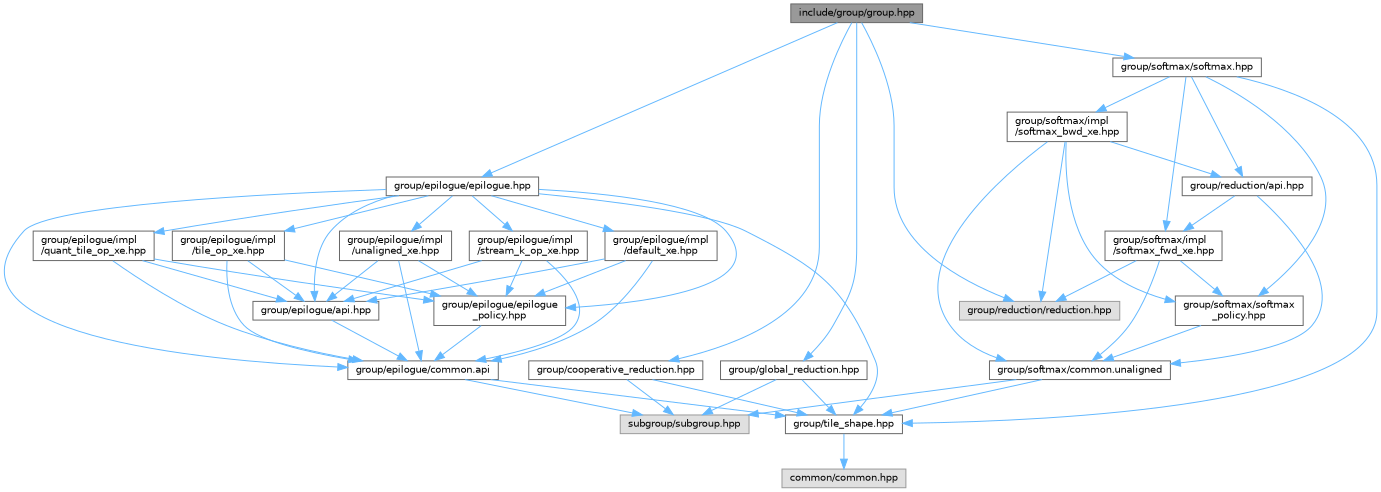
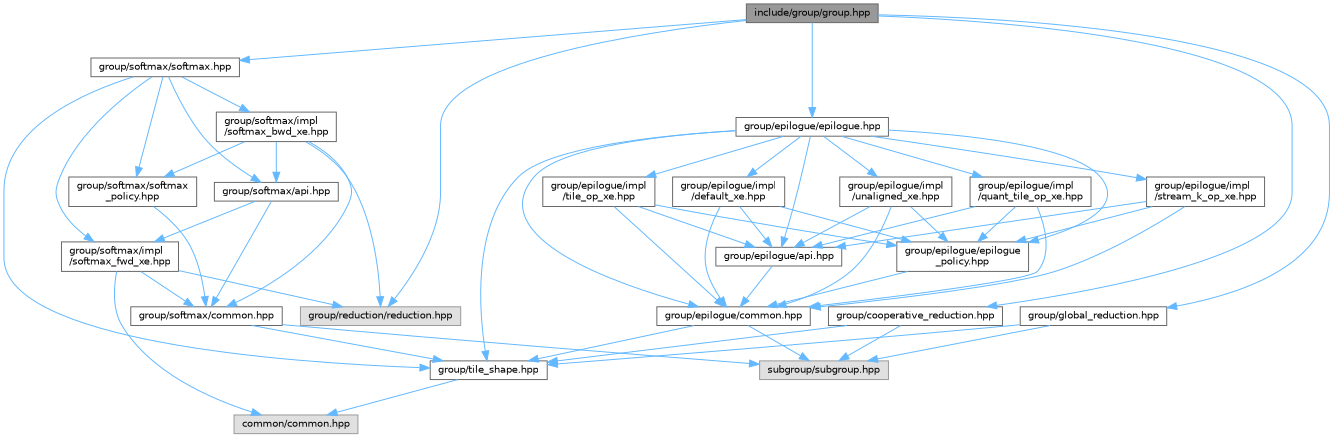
(1247, 186) -> (276, 192)
(1197, 275) -> (157, 364)
(423, 370) -> (734, 316)
(1080, 370) -> (206, 316)
